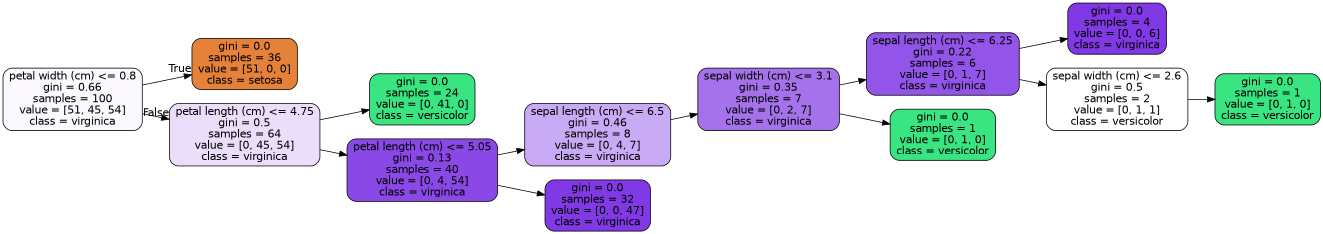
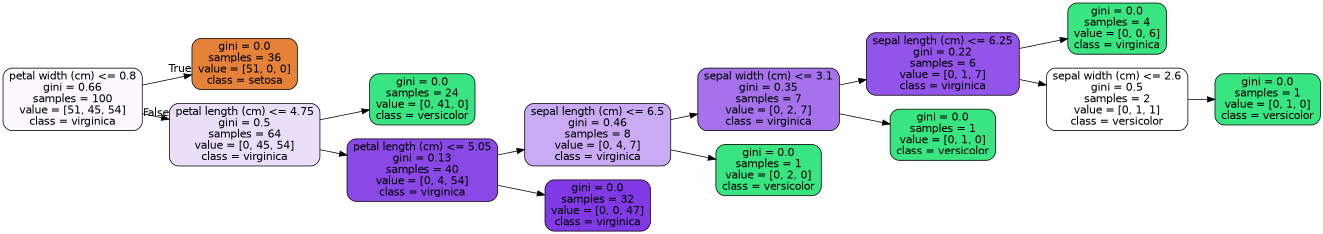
(1117, 29) -> (1117, 29)
none -> (769, 170)
